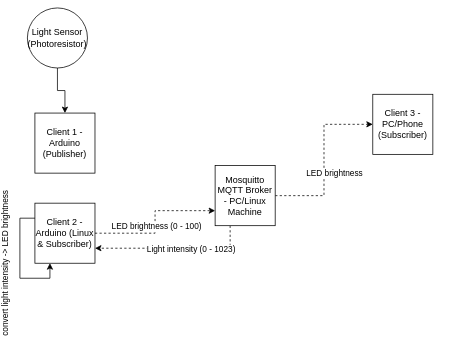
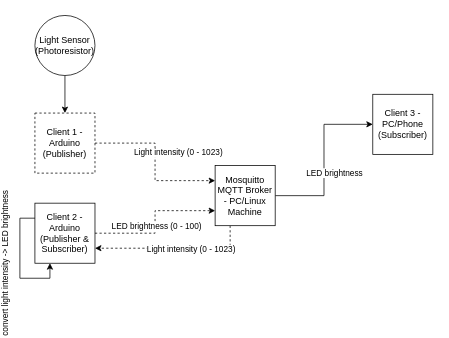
(57, 38) -> (65, 45)
(324, 124) -> (324, 124)
(65, 143) -> (65, 143)
none -> (181, 180)
(65, 233) -> (65, 233)
